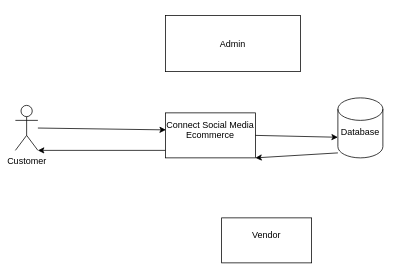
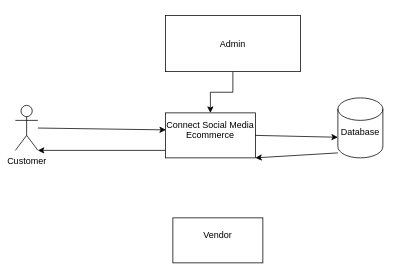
none -> (215, 92)
(267, 240) -> (218, 240)
